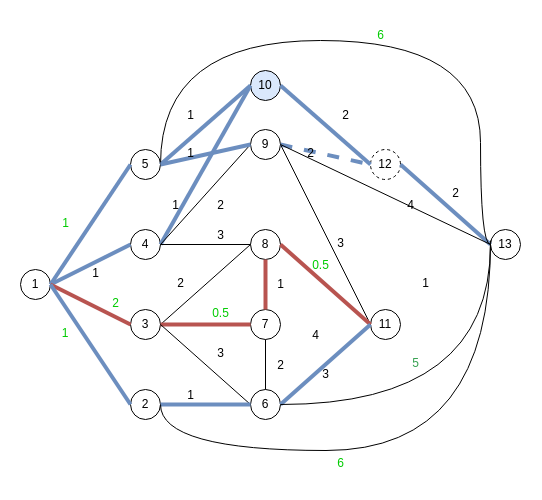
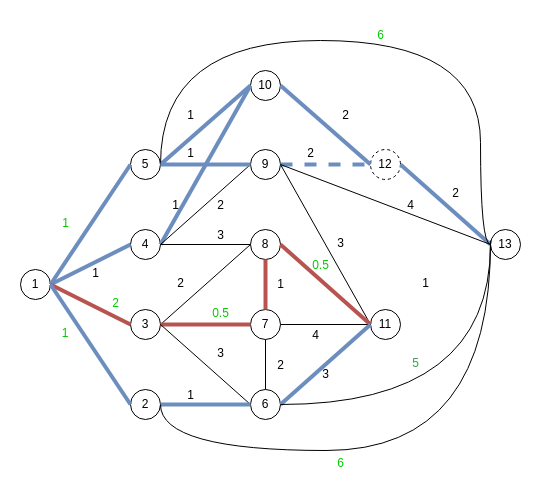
(266, 86) -> (266, 86)
(266, 145) -> (266, 165)
none -> (324, 325)
